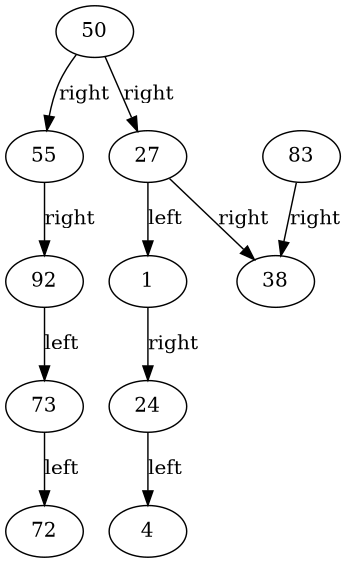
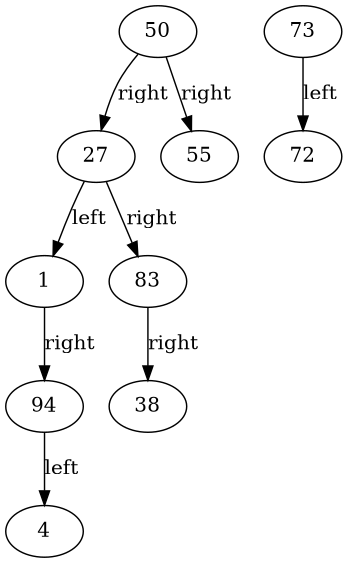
(207, 214) -> (119, 212)
(45, 281) -> none
(148, 406) -> (45, 406)
